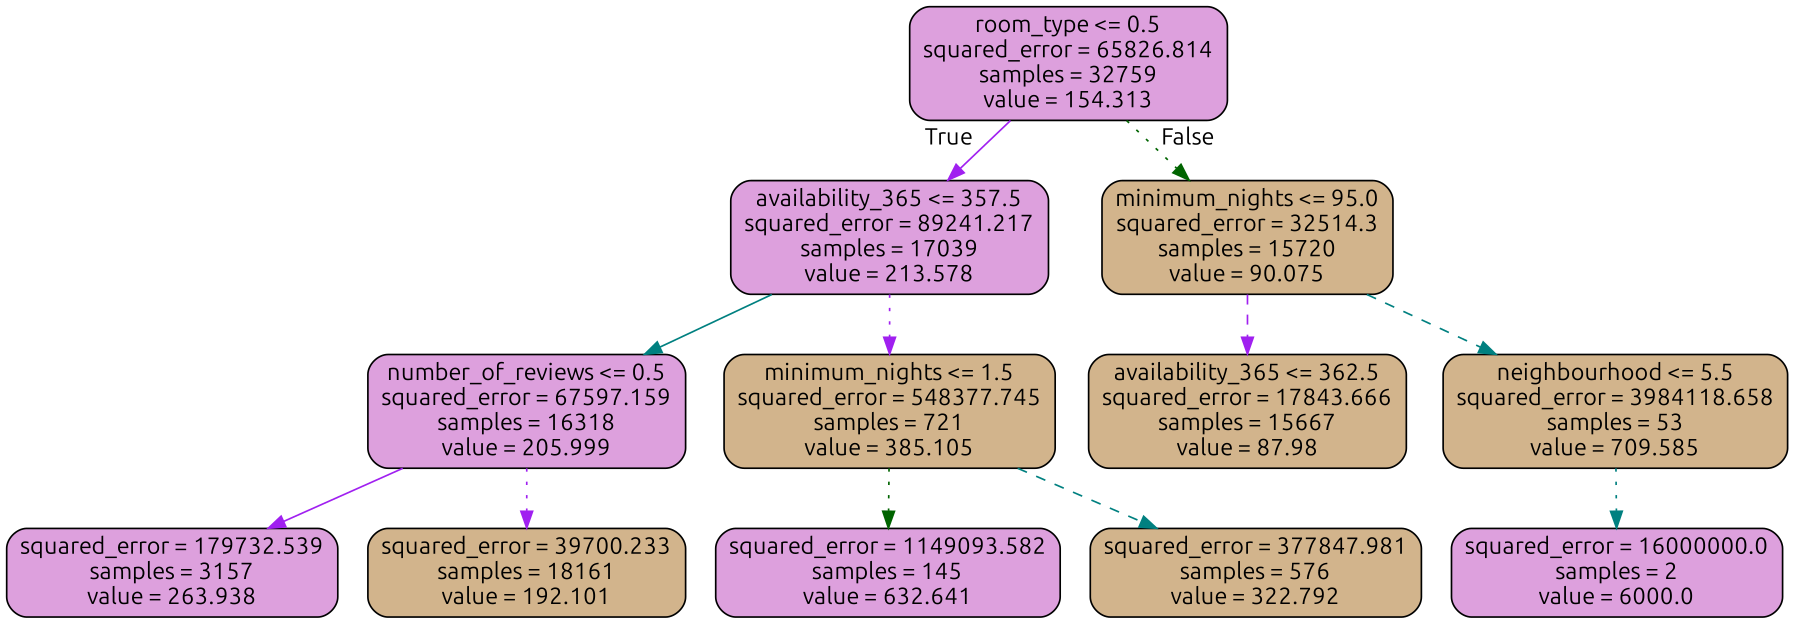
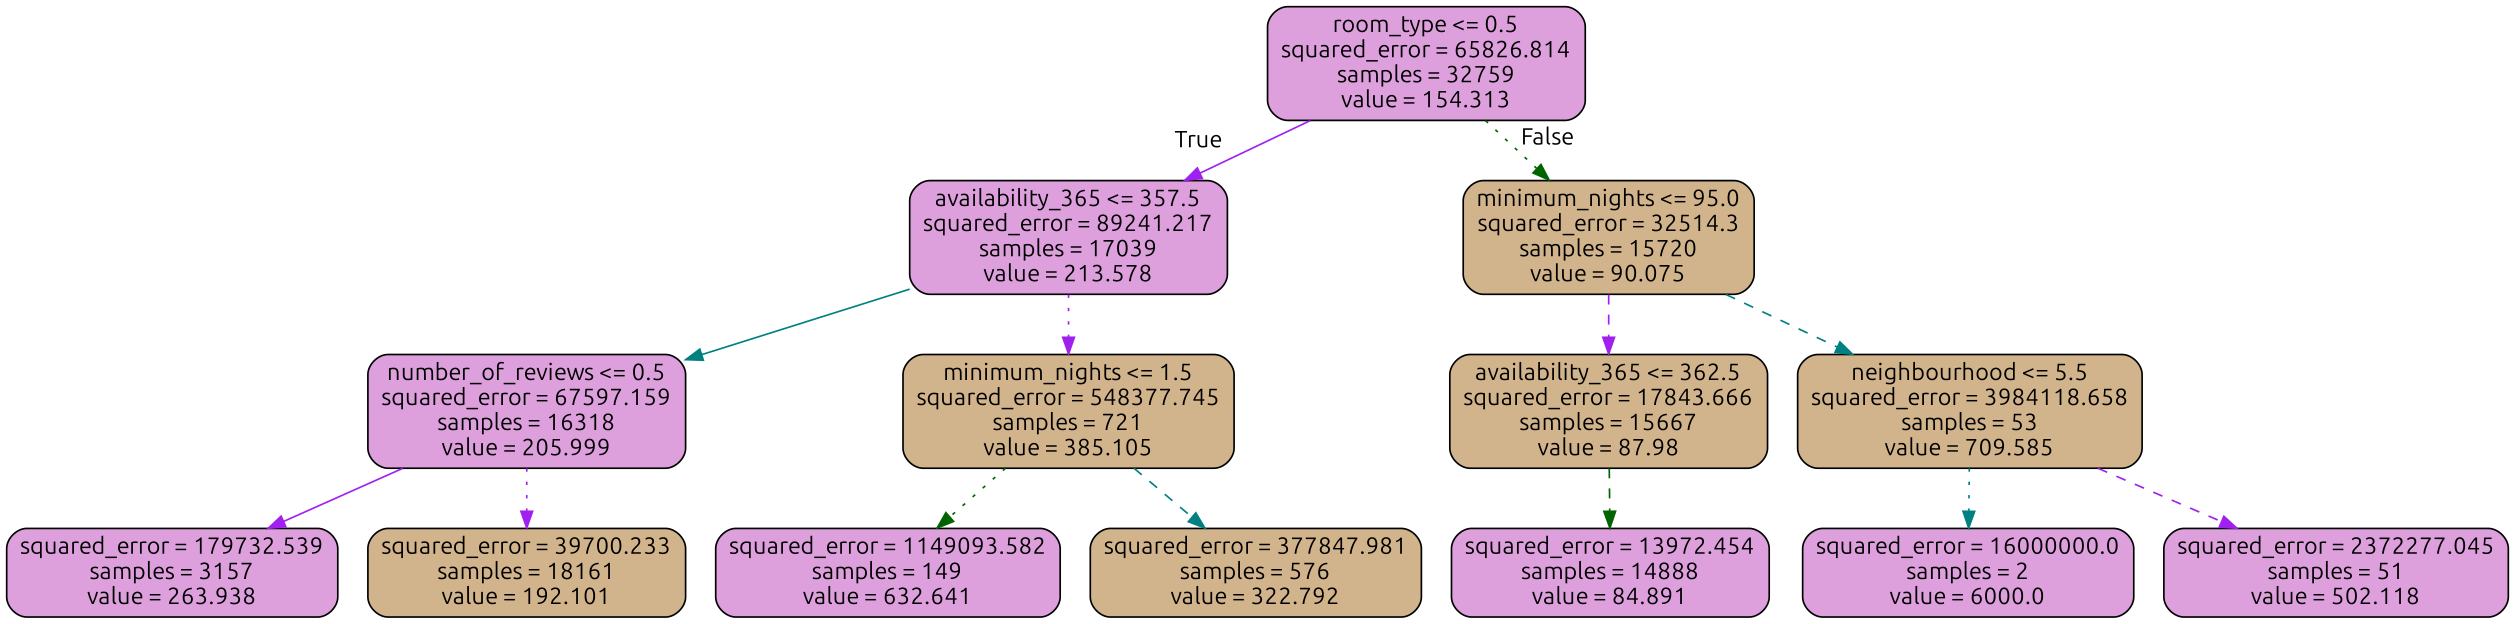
(888, 573) -> (888, 573)
none -> (1610, 573)
none -> (2336, 573)
